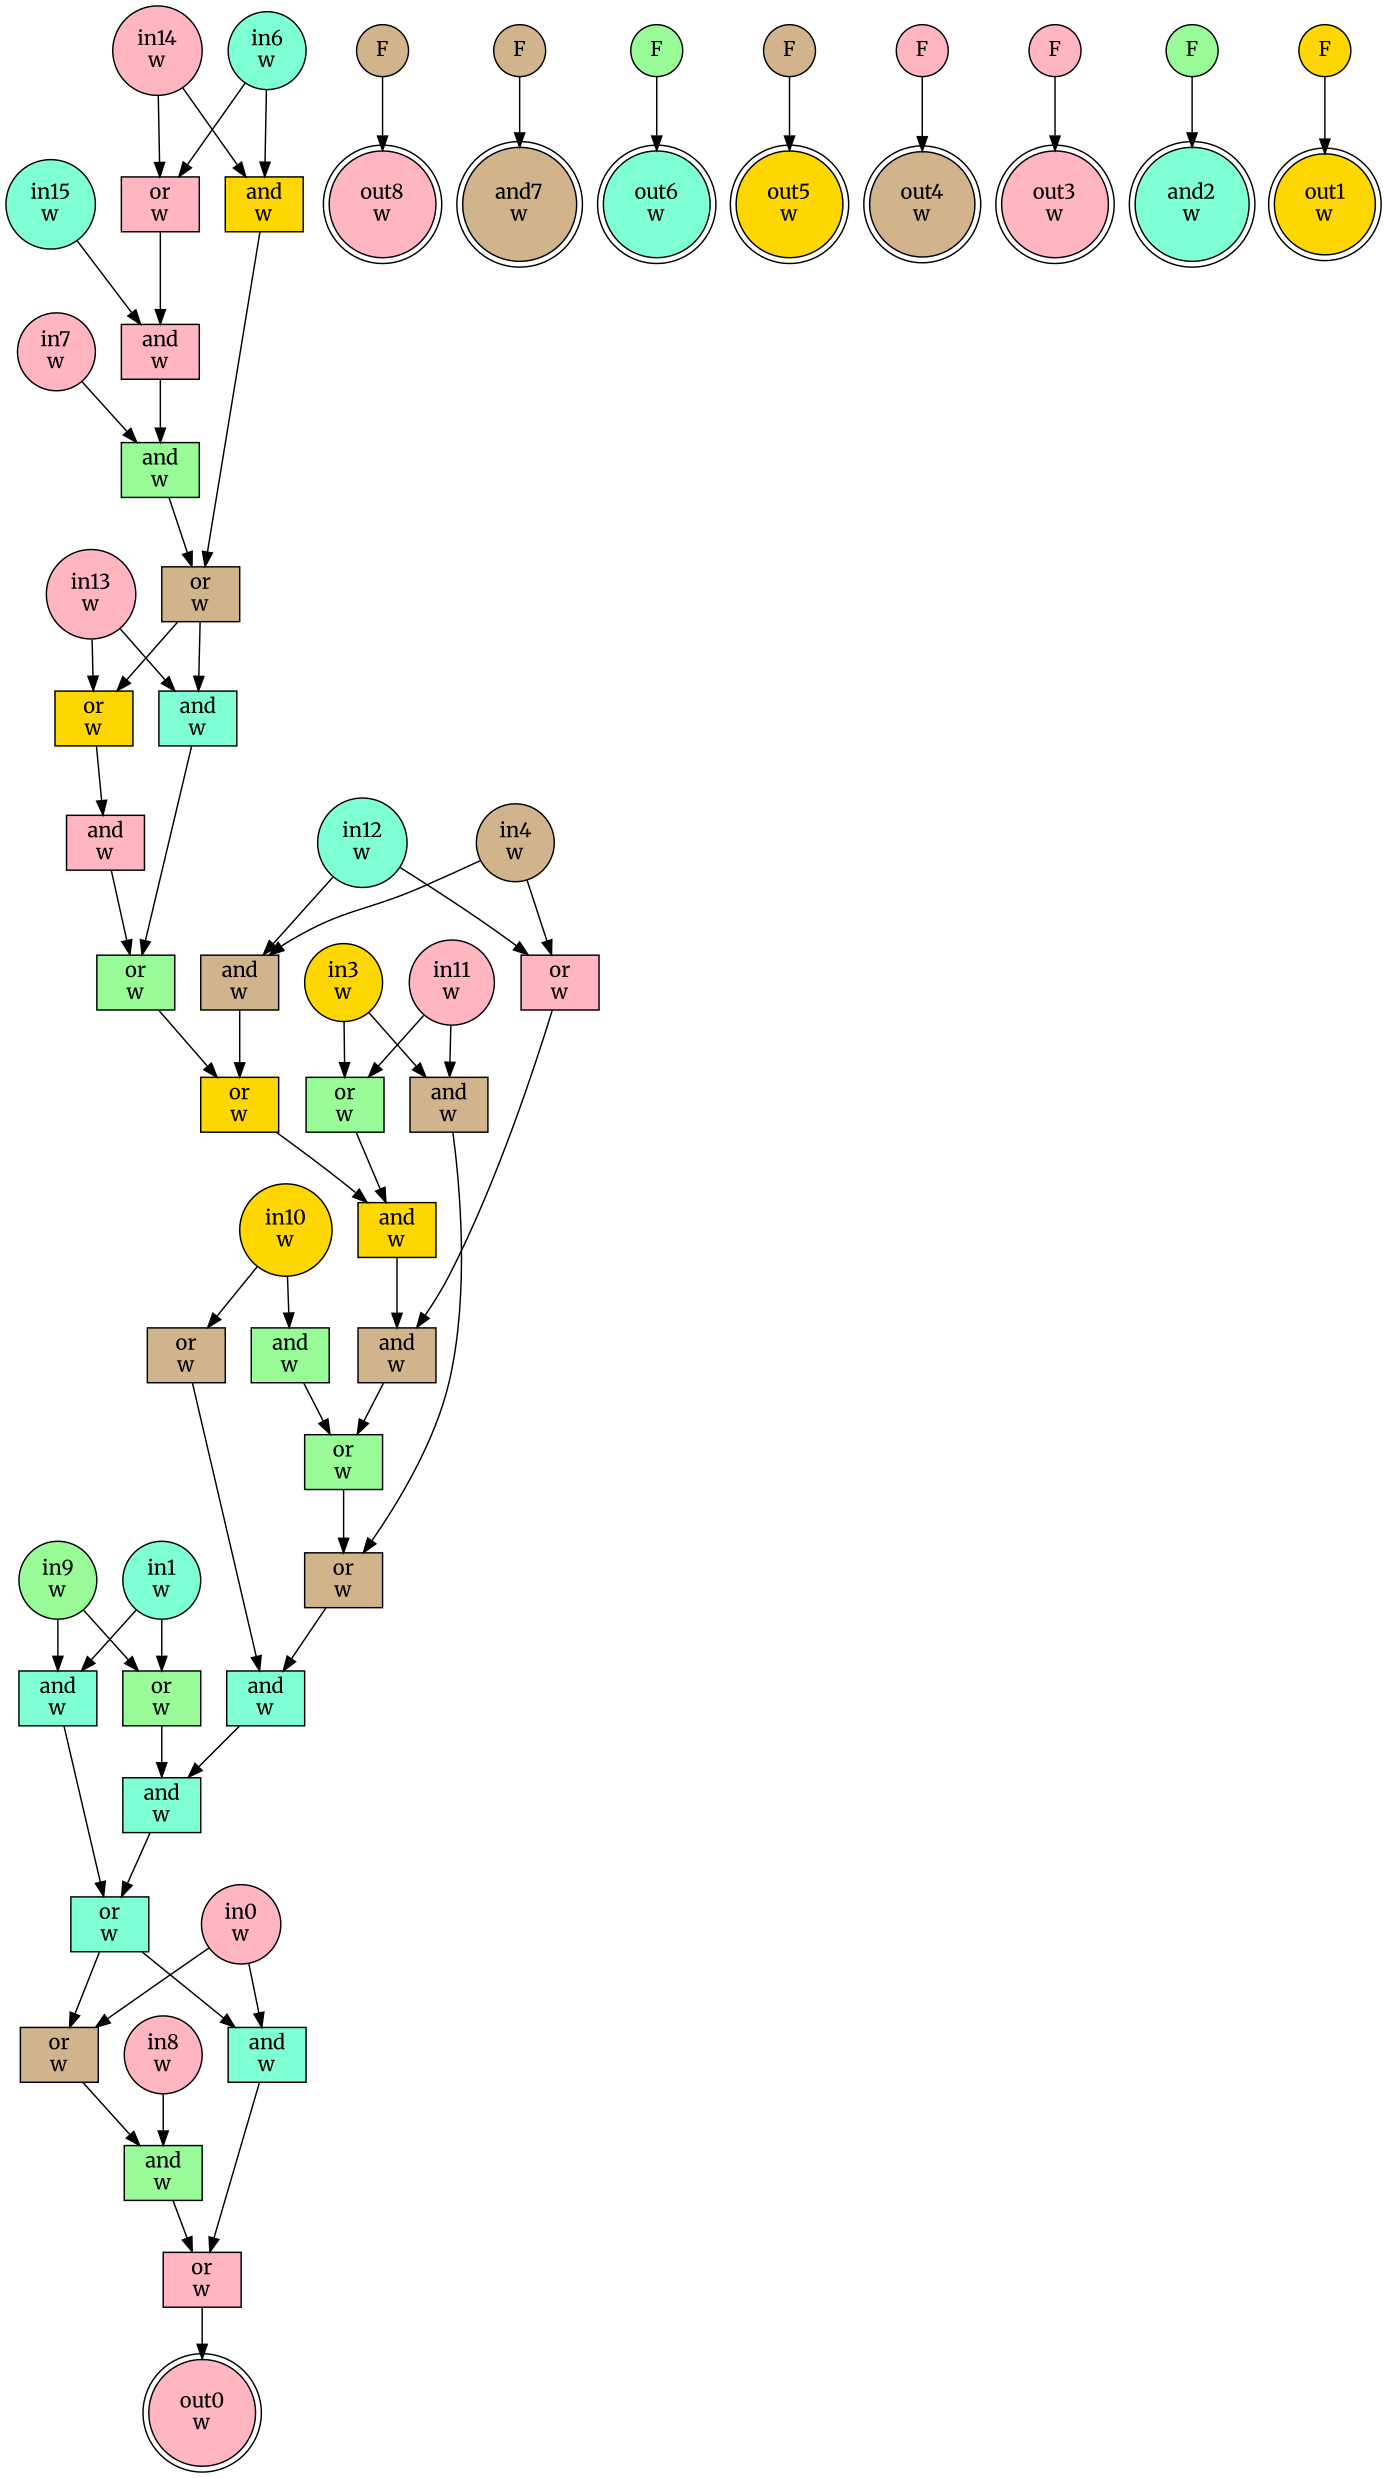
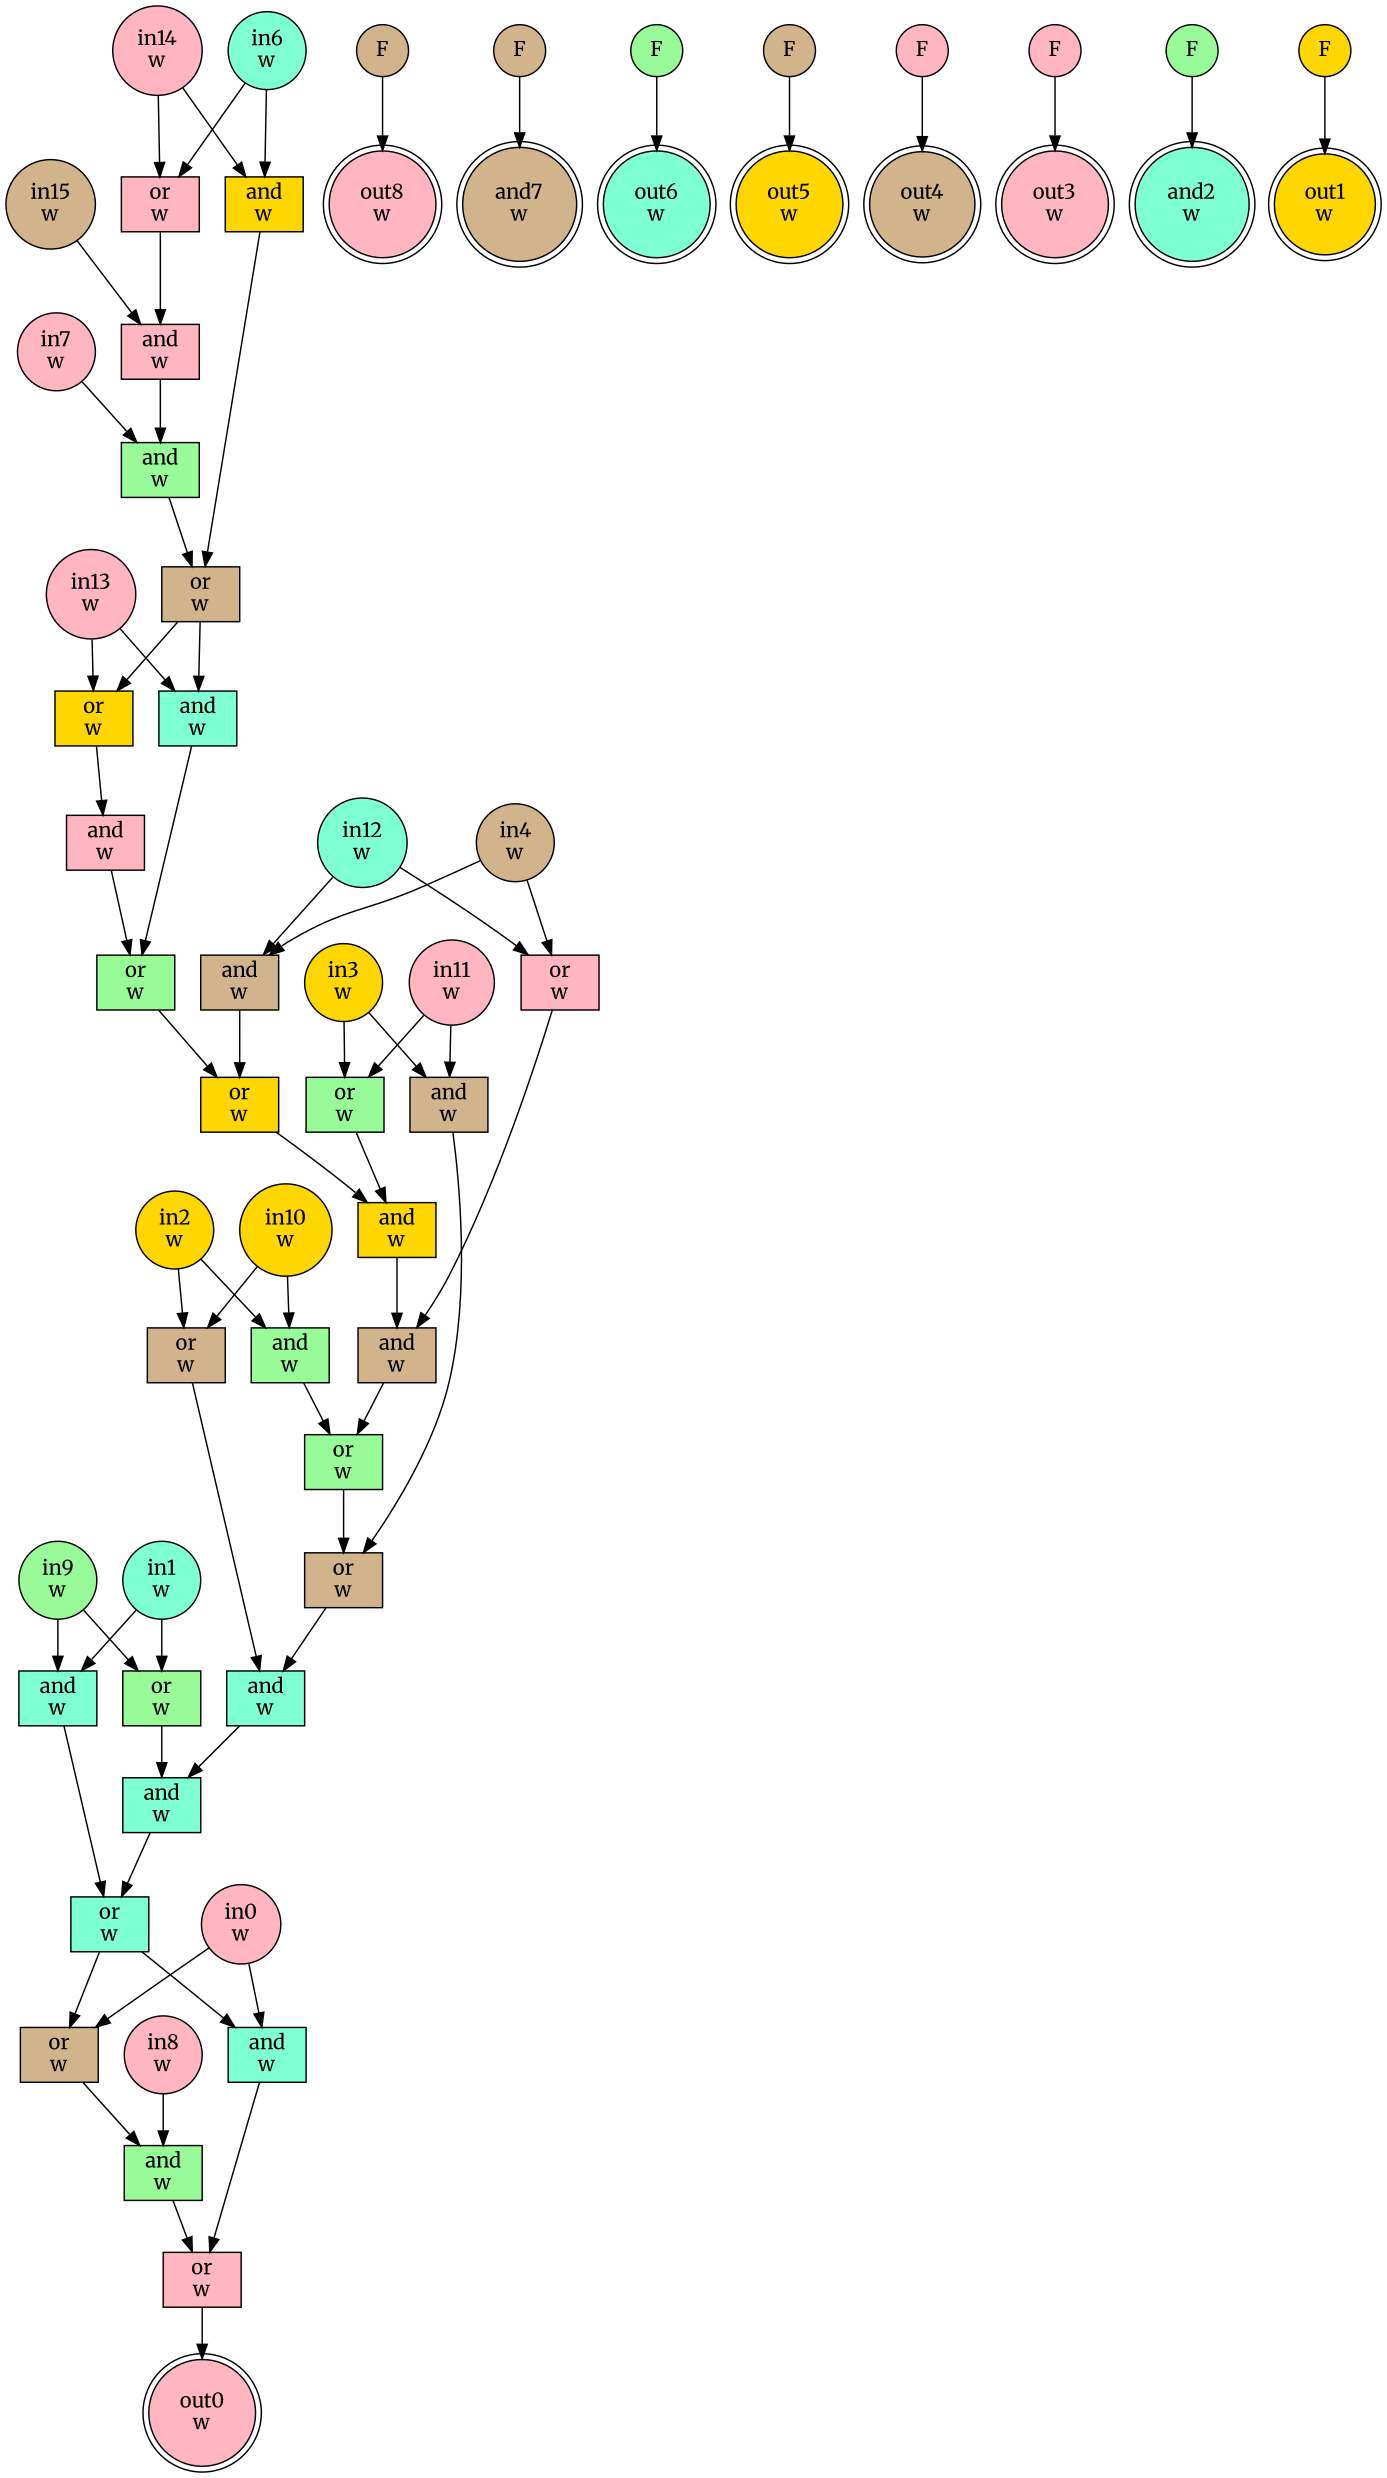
(51, 204) -> (51, 204)
none -> (175, 1230)
